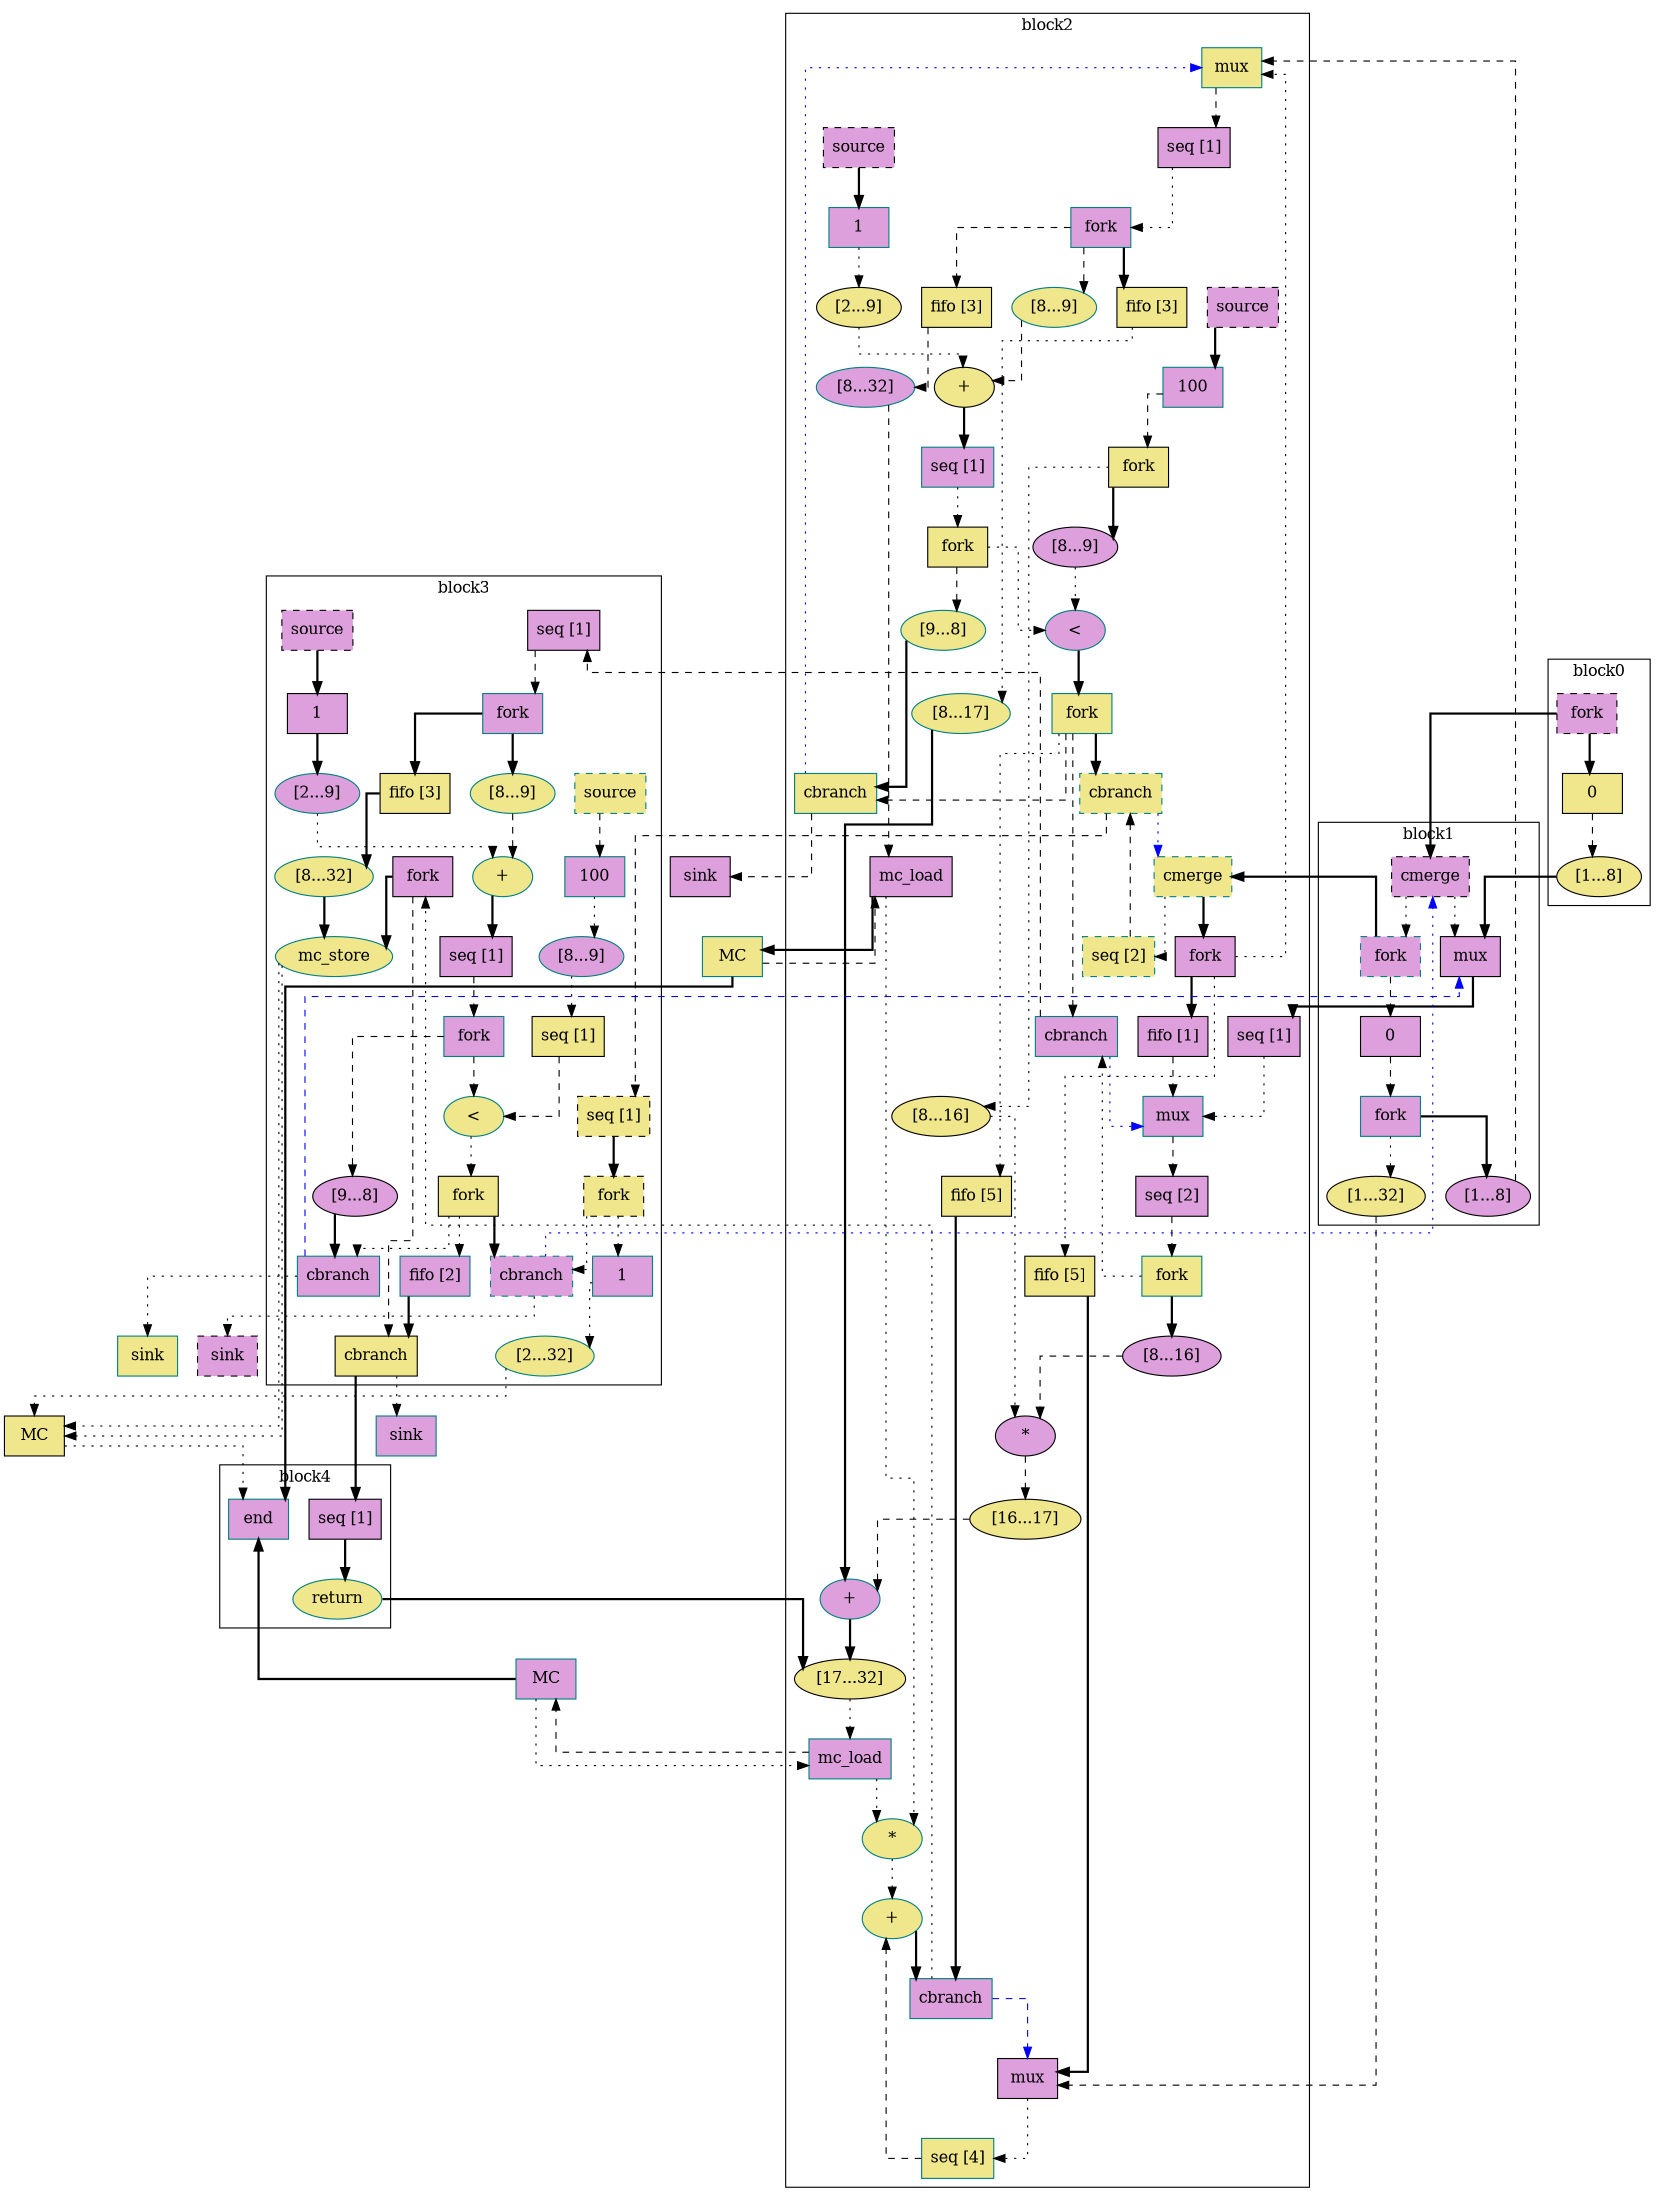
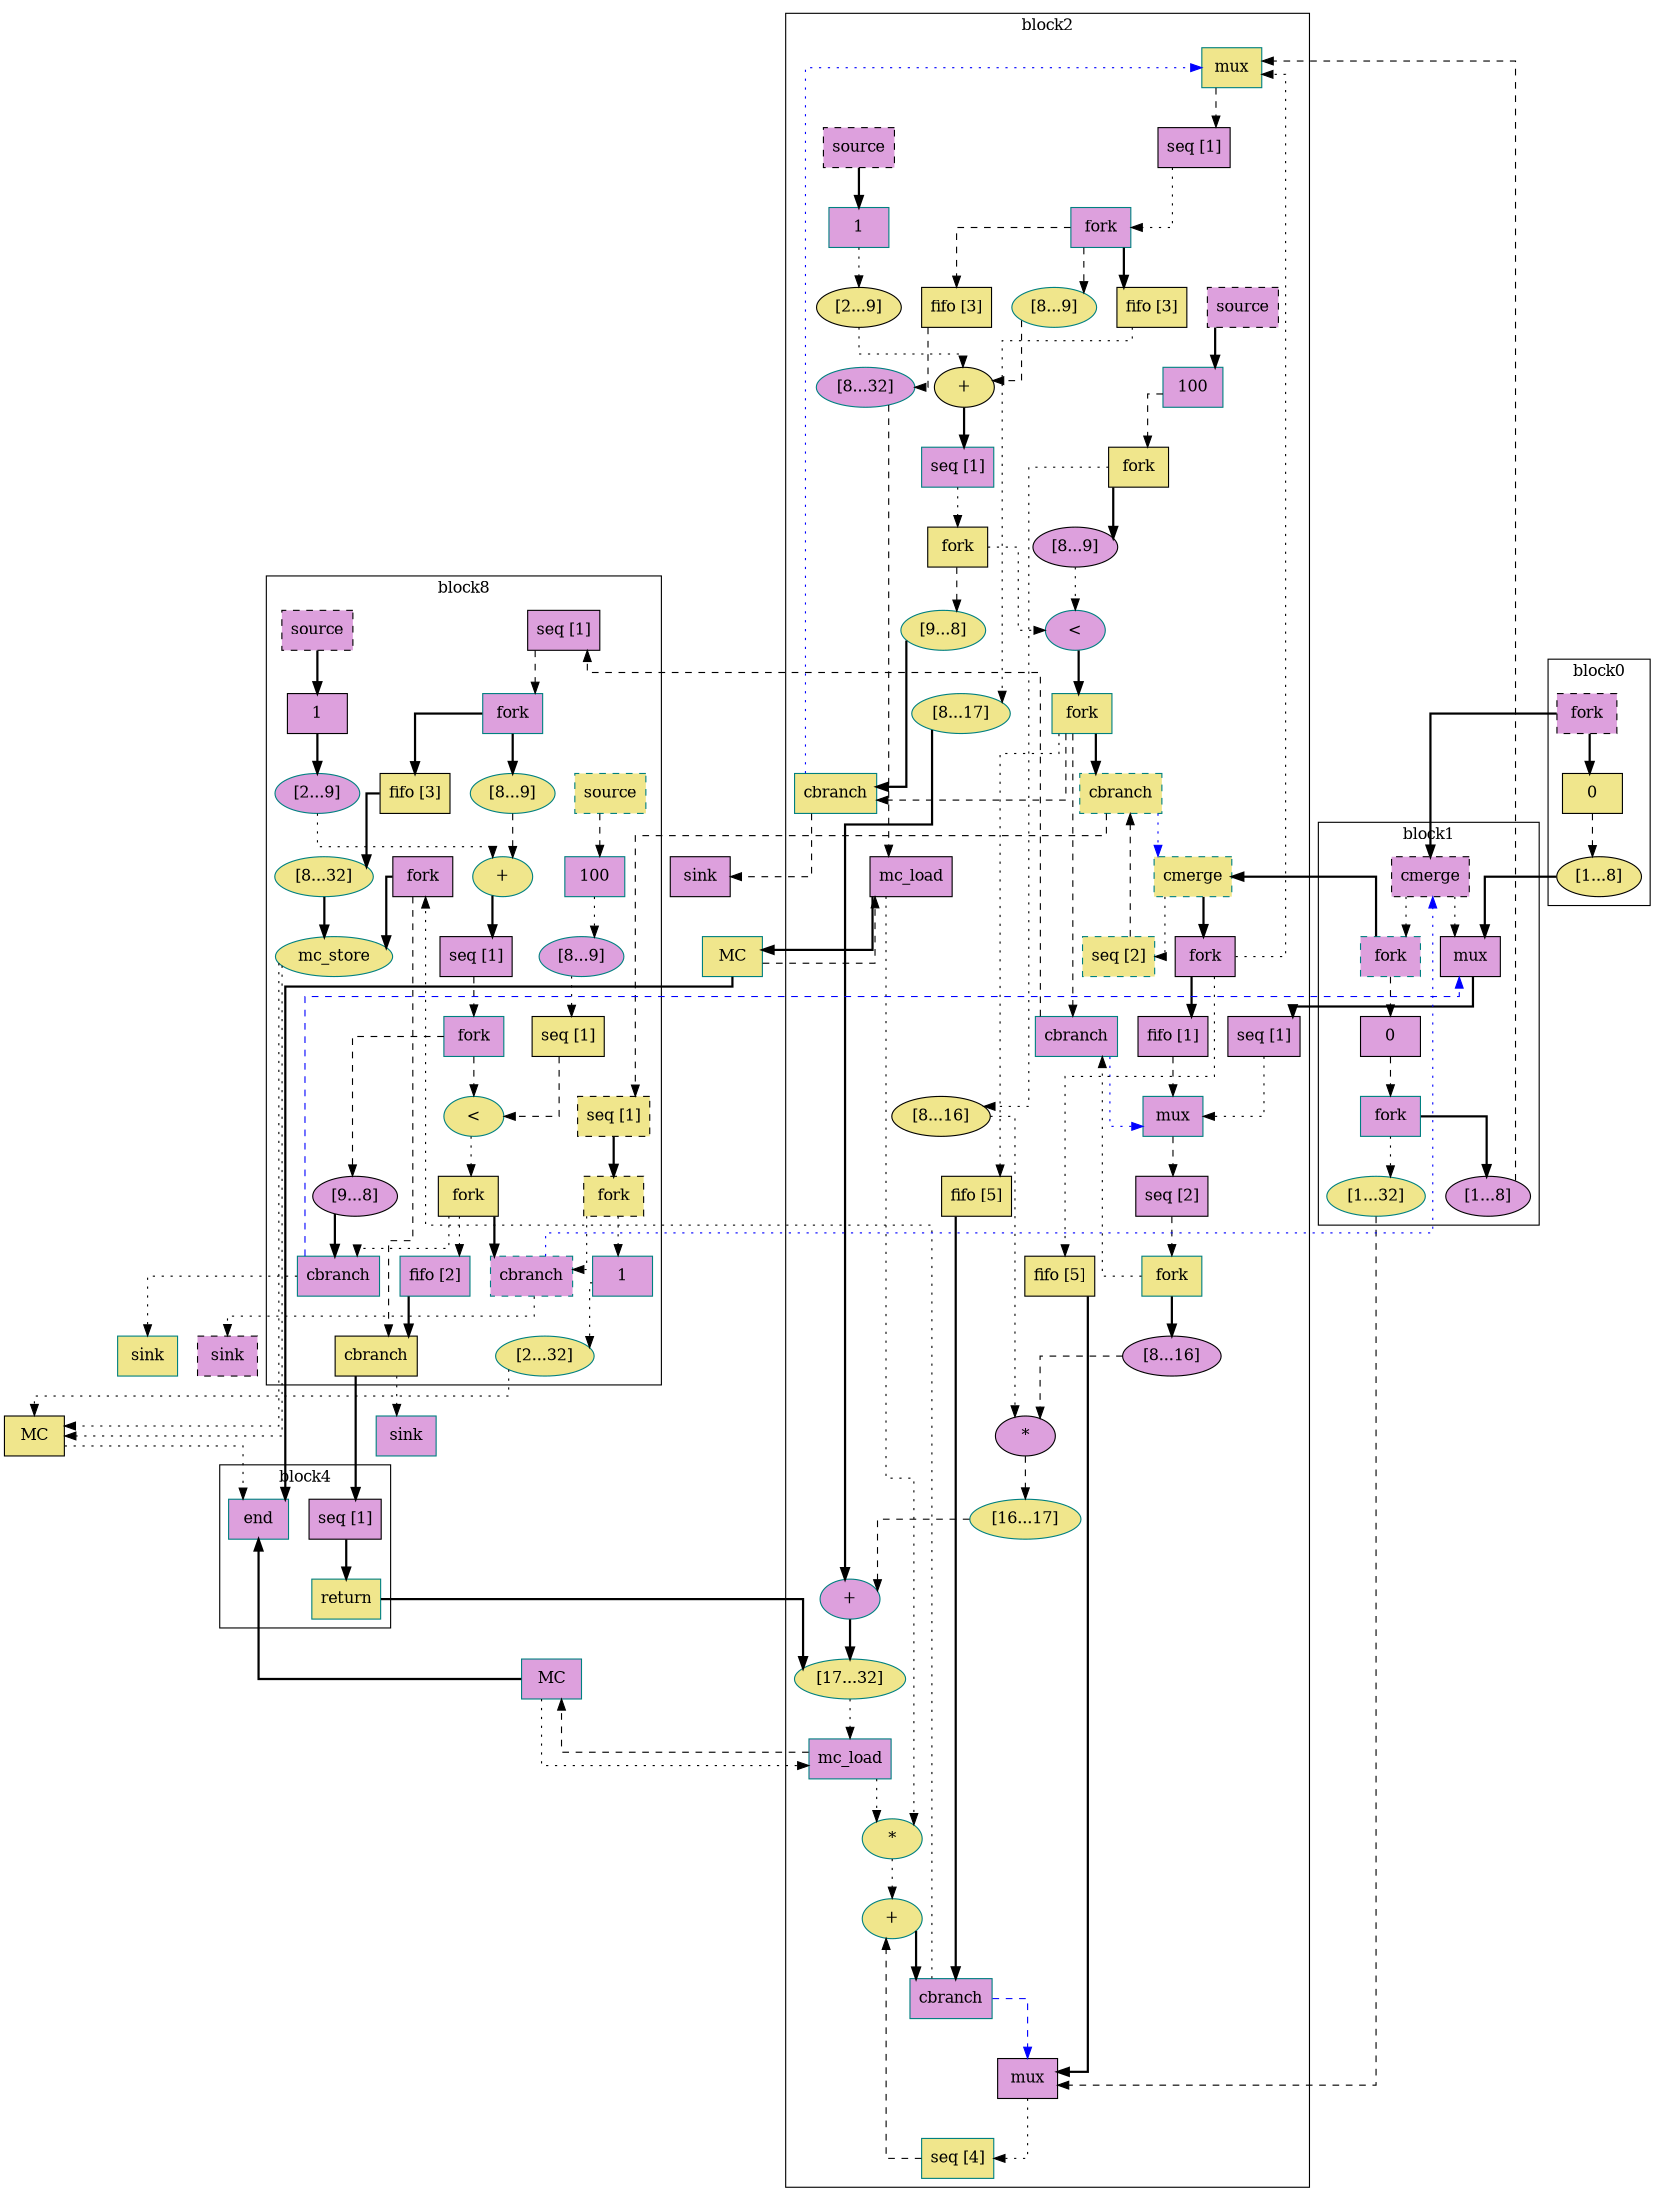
(464, 589) -> (464, 589)
(1376, 1196) -> (1376, 1196)
(1025, 1519) -> (1025, 1519)
(337, 1599) -> (346, 1599)
(850, 1679) -> (850, 1679)
